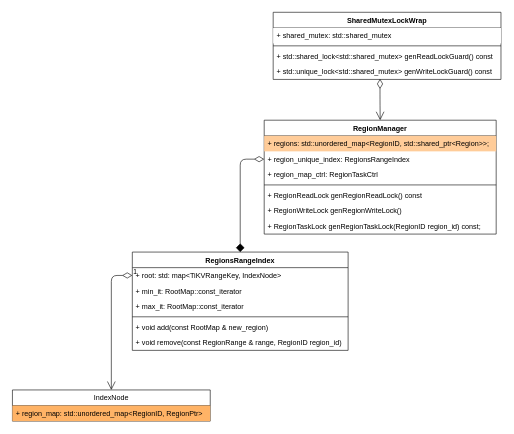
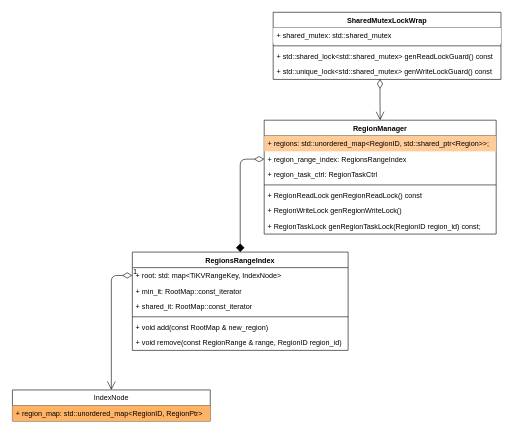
(342, 160) -> (341, 160)
(328, 175) -> (330, 175)
(196, 307) -> (202, 307)
